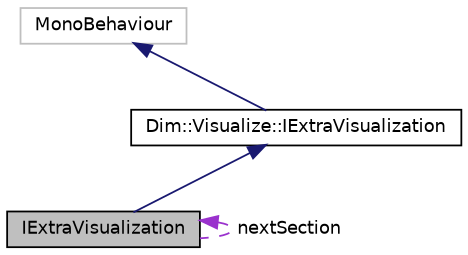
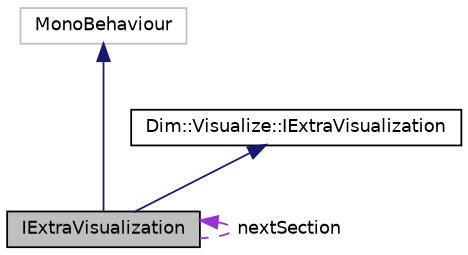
(208, 81) -> (104, 137)
